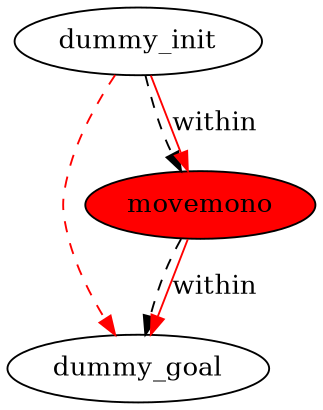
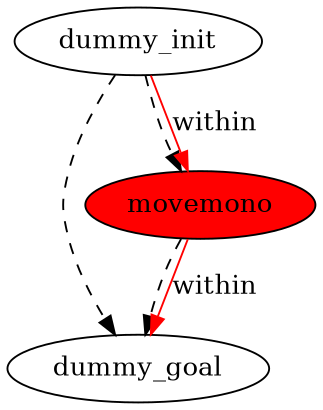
(64, 195) -> (64, 195)
